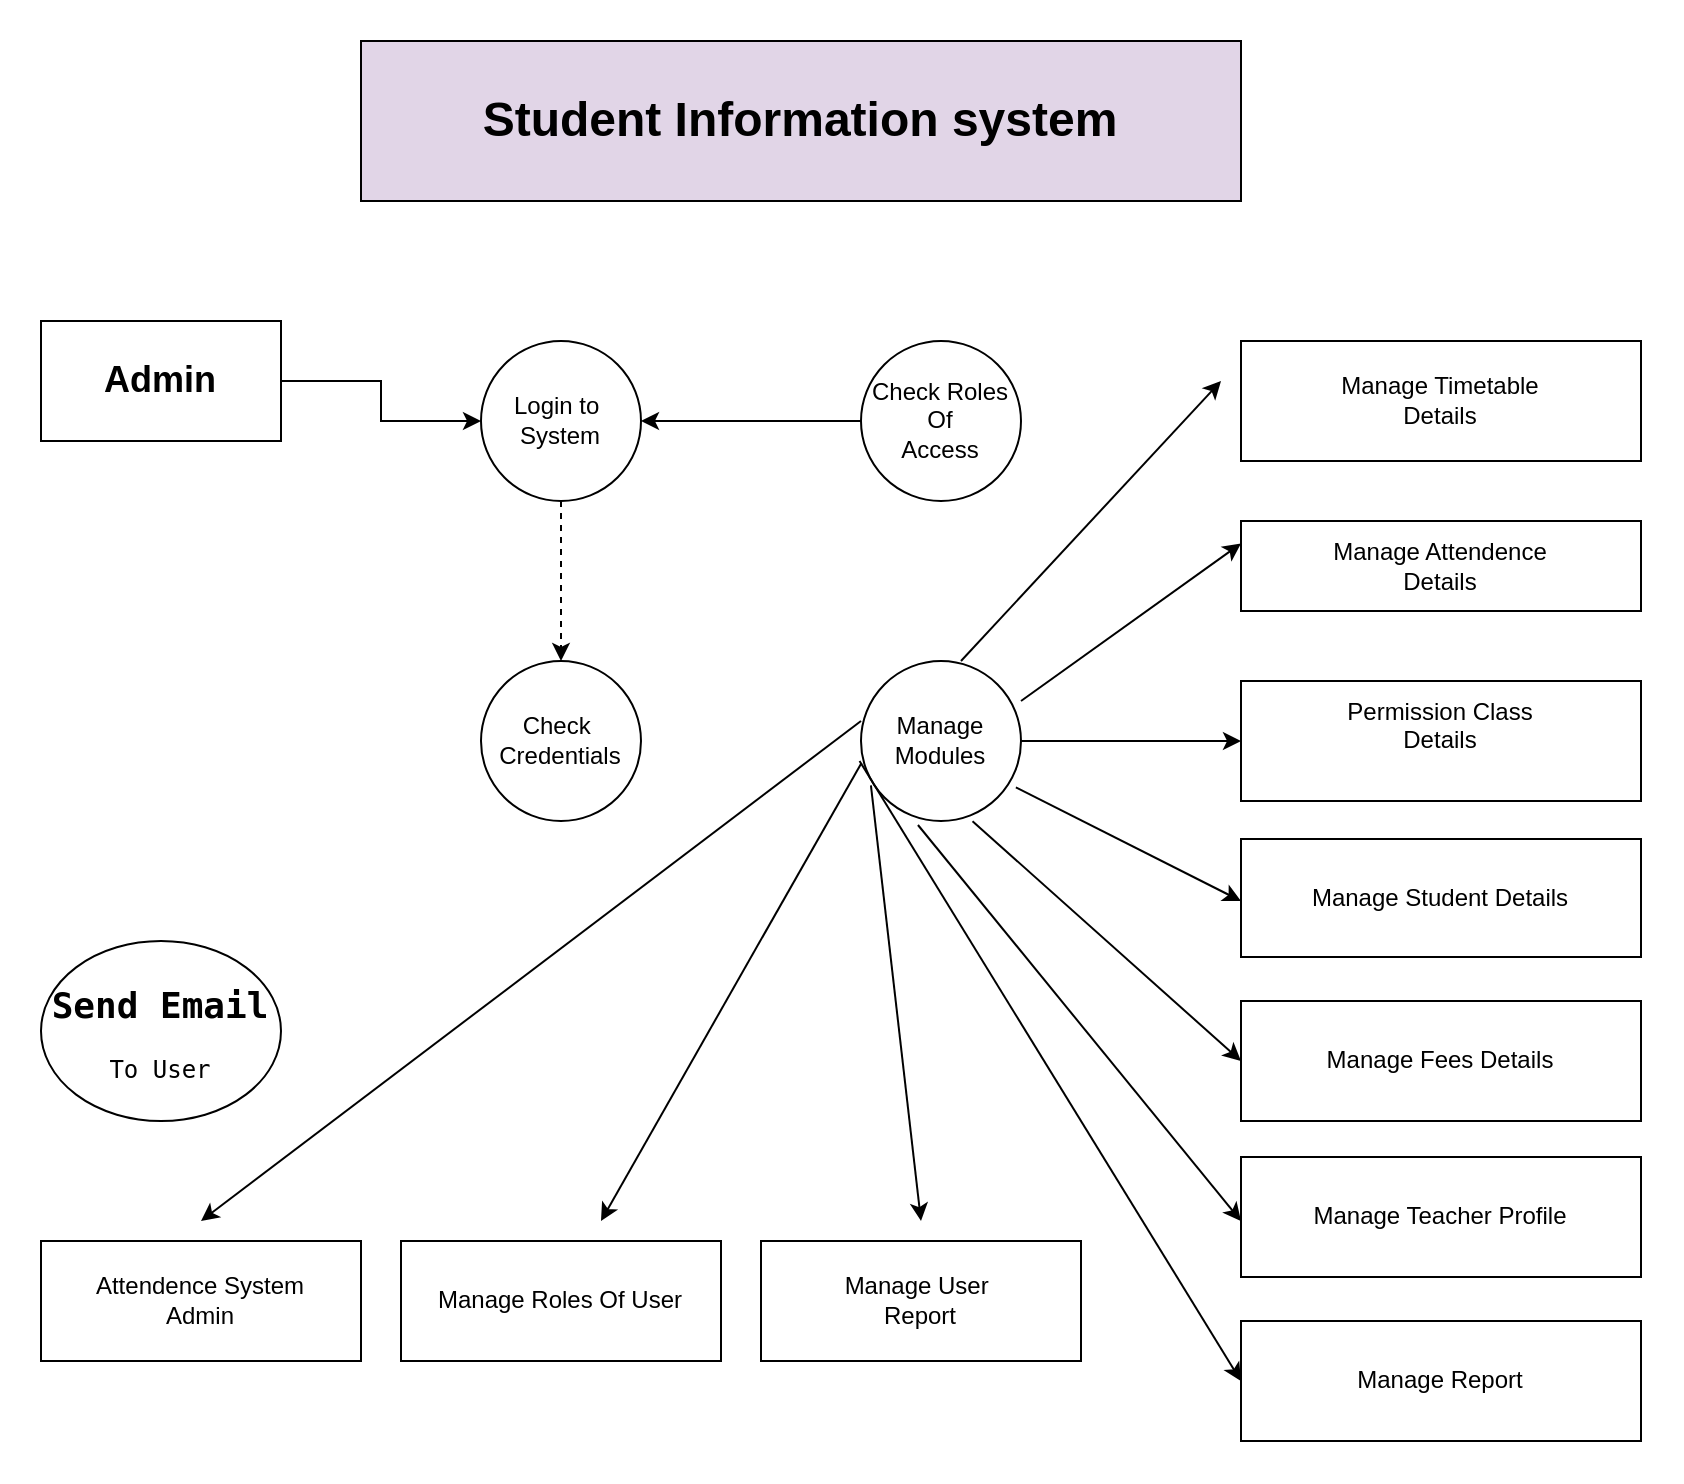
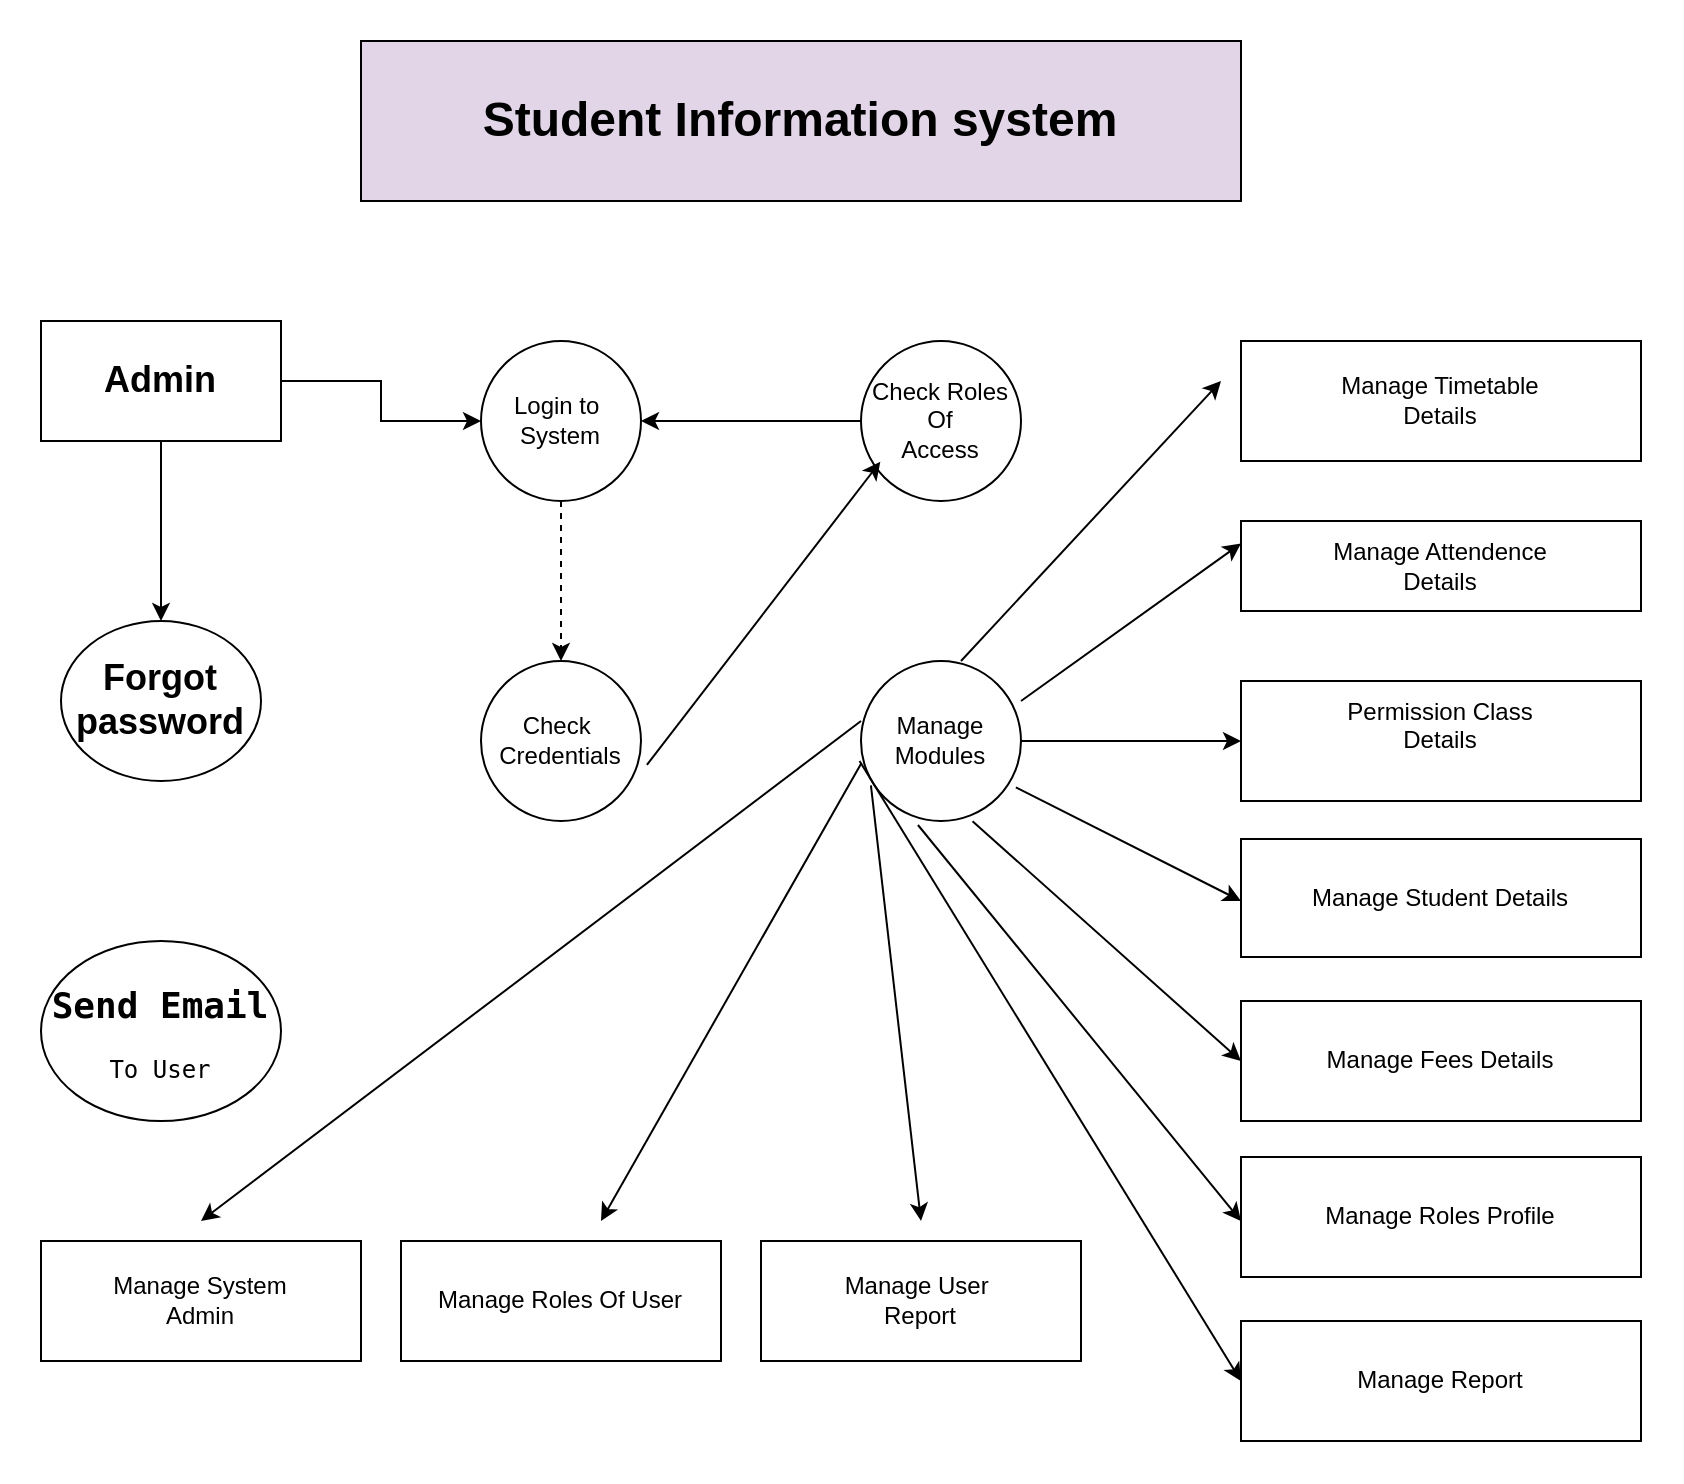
none -> (161, 524)
none -> (759, 619)
none -> (161, 701)
(1441, 1217) -> (1441, 1217)
(201, 1301) -> (201, 1301)
